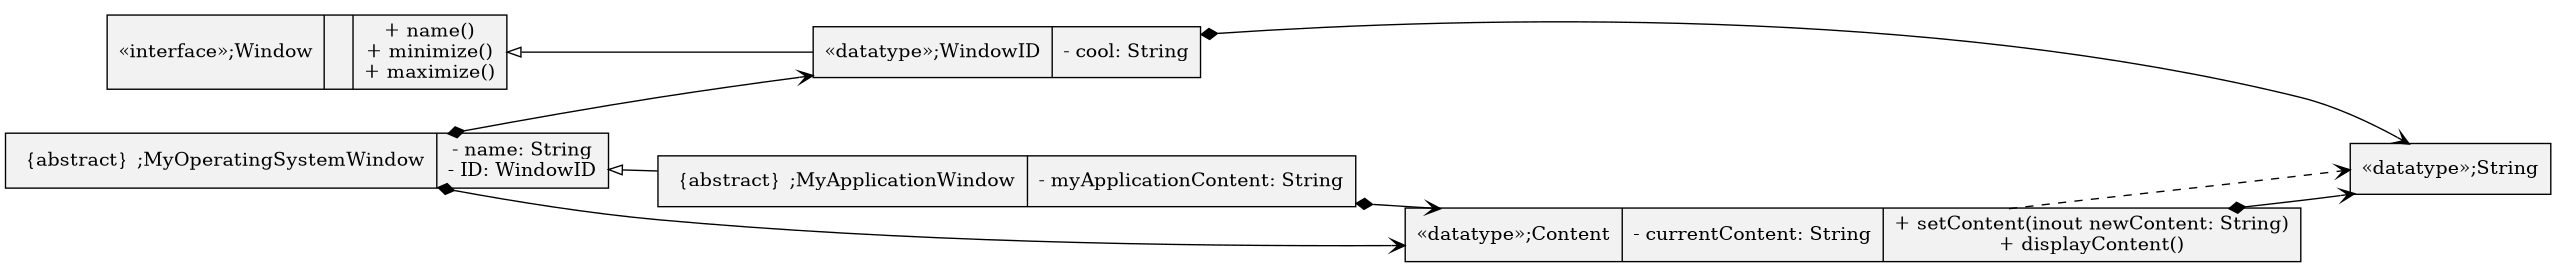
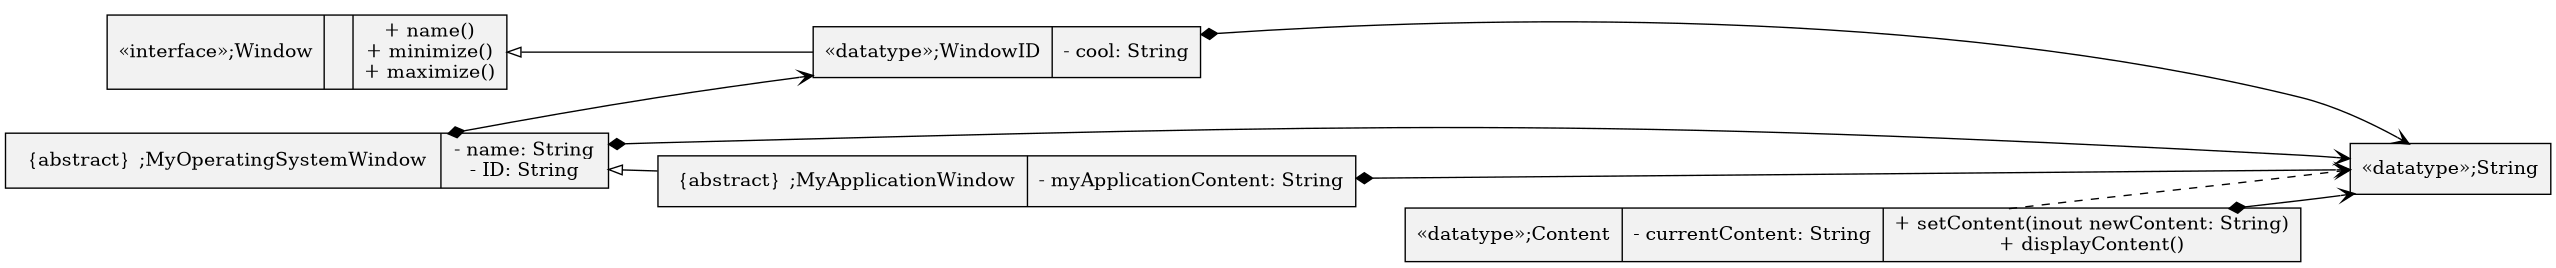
(523, 170) -> (525, 170)
(1400, 206) -> (1854, 174)
(922, 237) -> (1481, 128)
